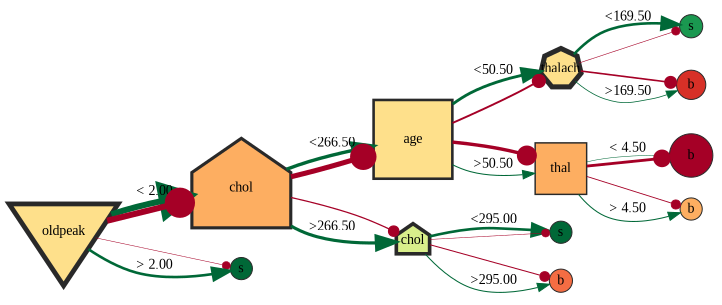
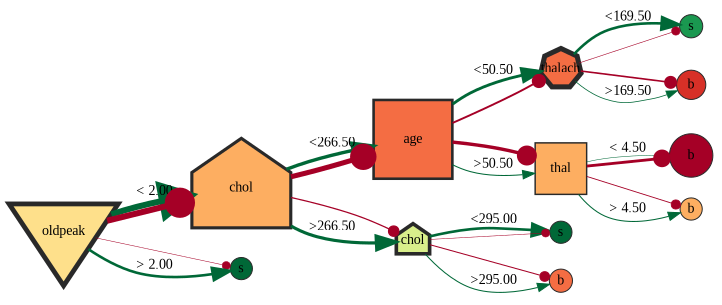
(561, 69) -> (561, 69)
(413, 139) -> (413, 139)
